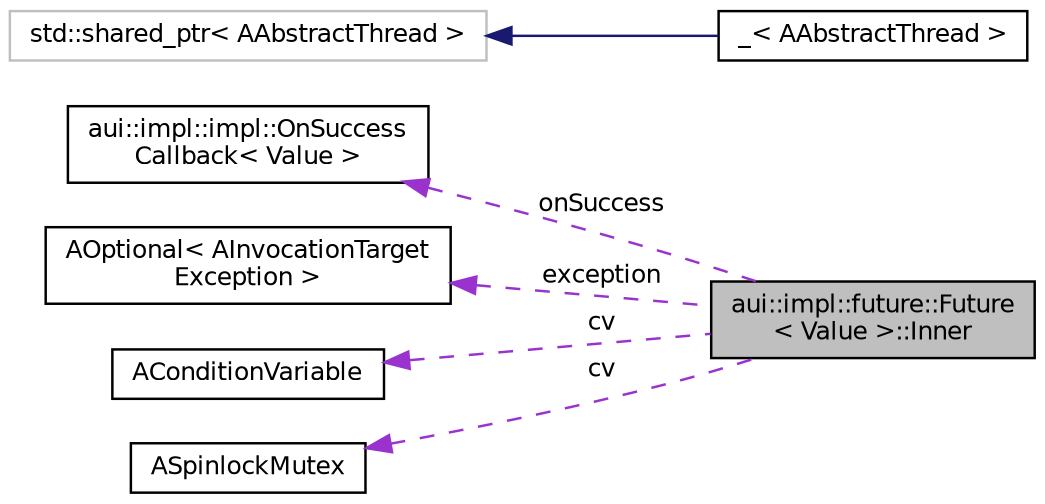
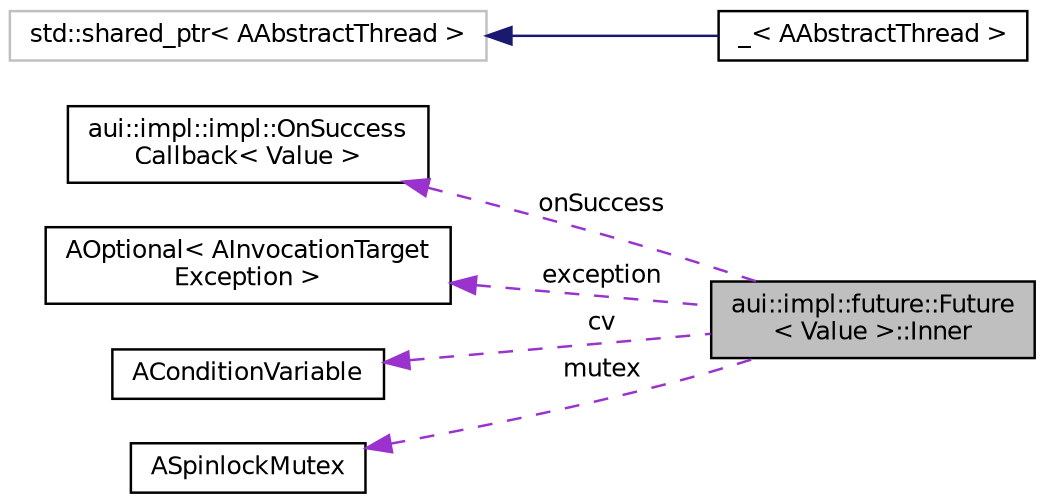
(599, 370) -> (599, 370)
